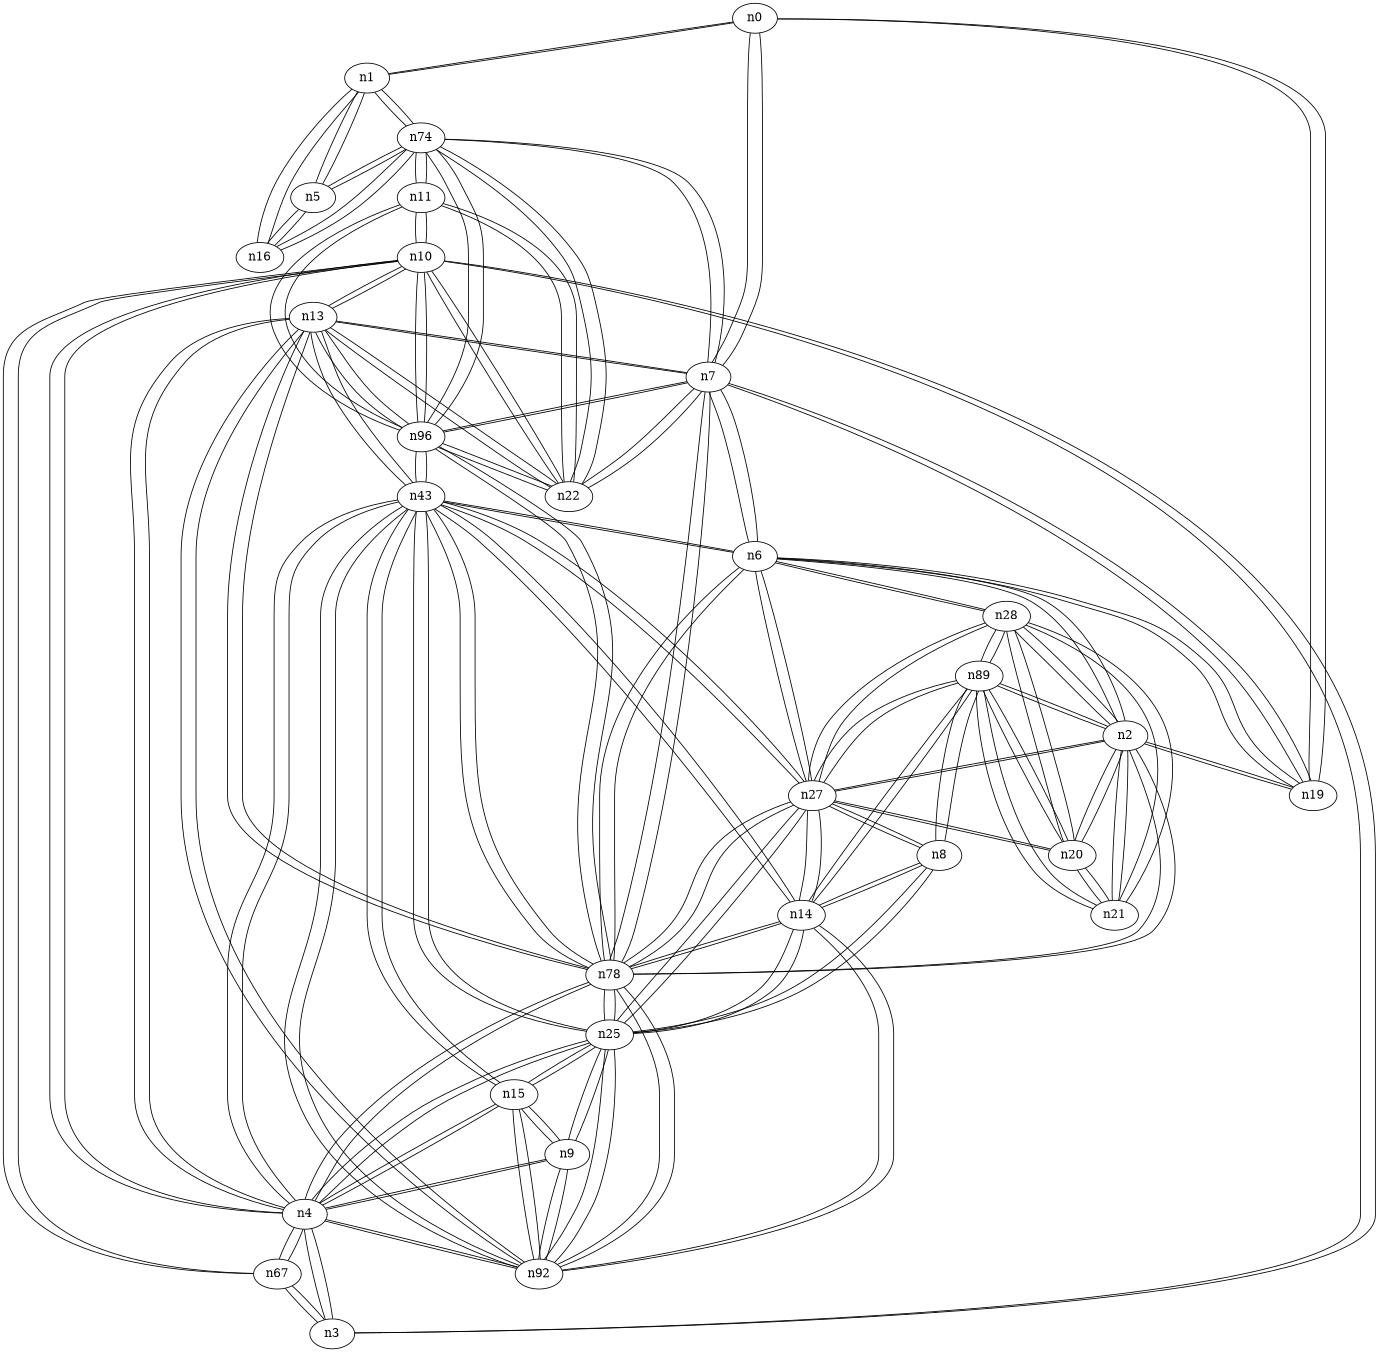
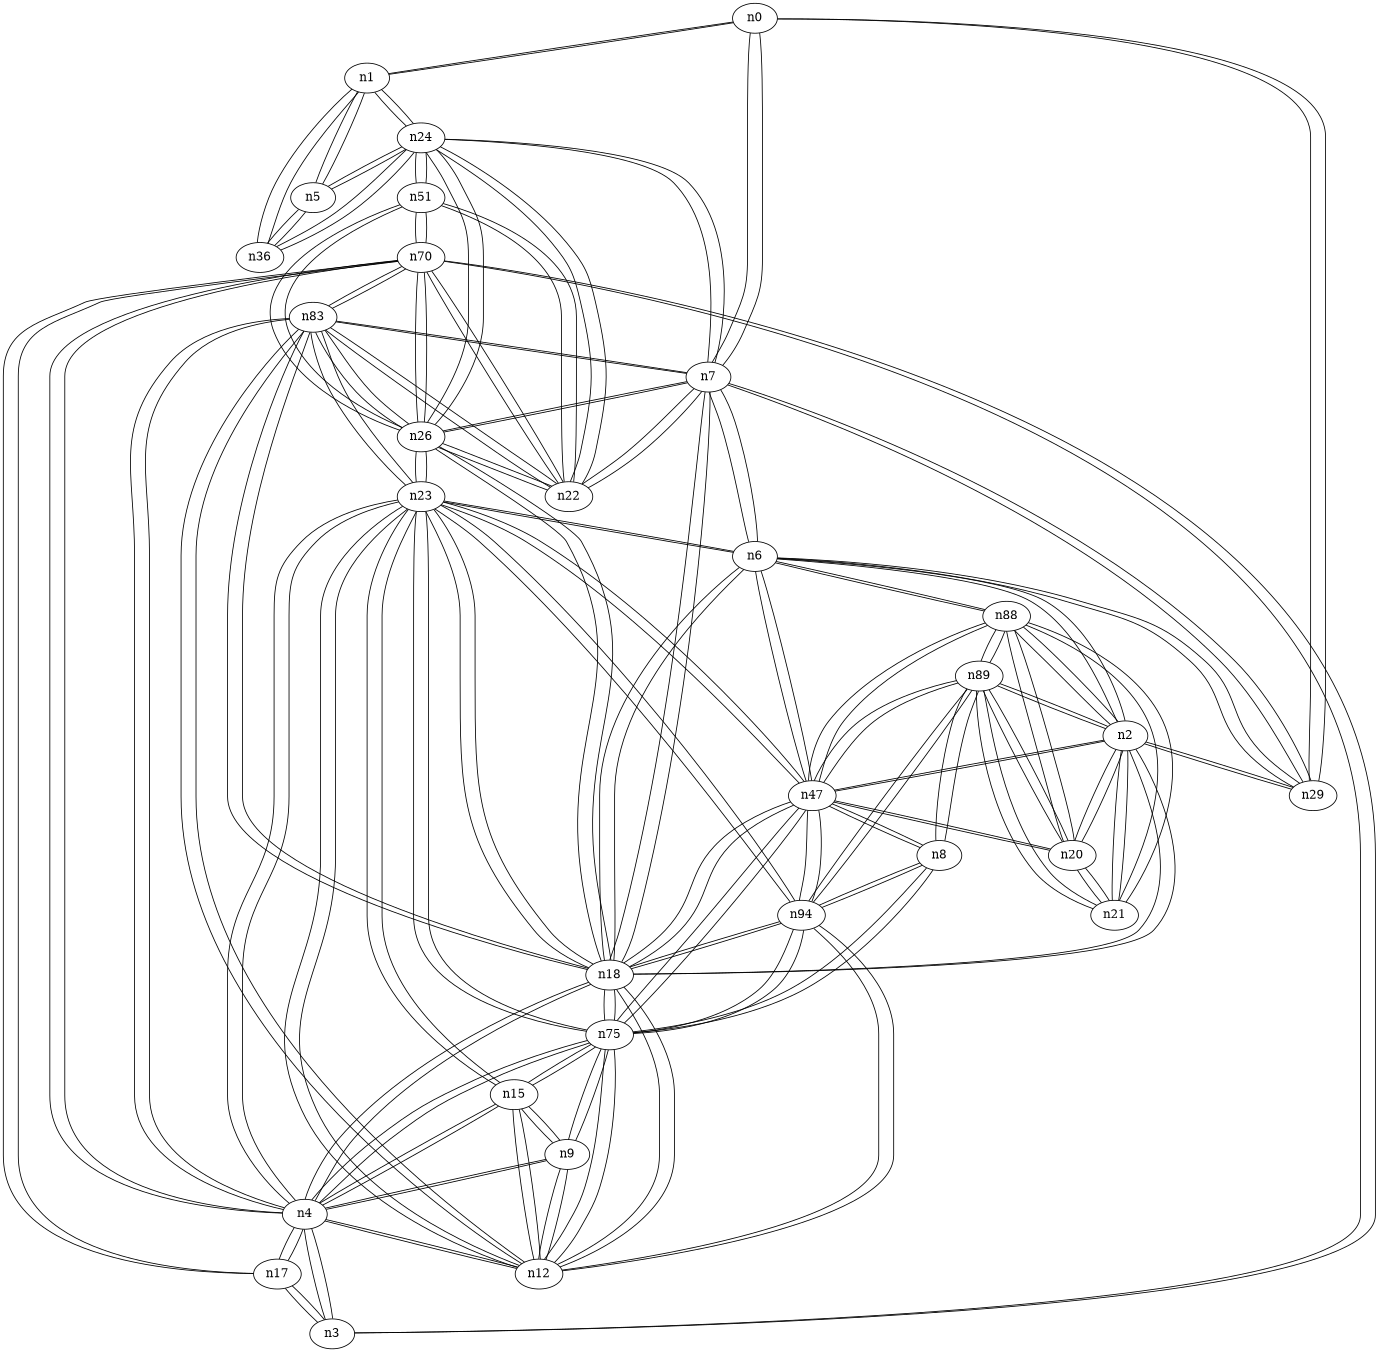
(421, 138) -> (421, 138)
(421, 198) -> (421, 198)
(260, 257) -> (260, 257)
(421, 257) -> (421, 257)
(313, 317) -> (313, 317)
(421, 437) -> (421, 437)
(421, 497) -> (421, 497)
(1007, 616) -> (1007, 616)
(812, 796) -> (812, 796)
(1313, 796) -> (1313, 796)
(801, 915) -> (801, 915)
(610, 975) -> (610, 975)
(610, 1035) -> (610, 1035)
(277, 1274) -> (277, 1274)
(539, 1274) -> (539, 1274)
